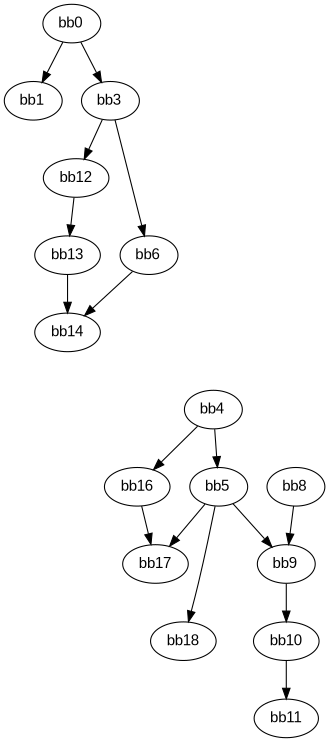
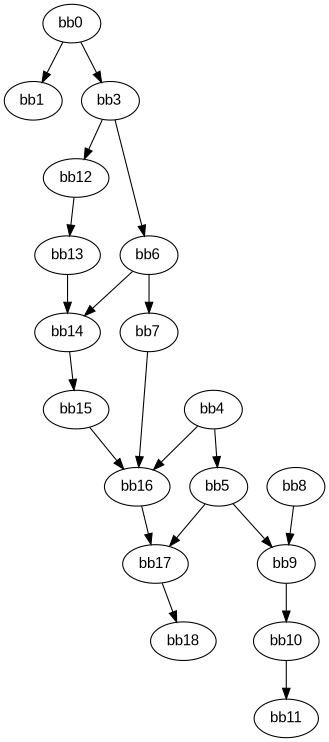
none -> (149, 332)
none -> (76, 410)
(204, 559) -> (168, 598)
